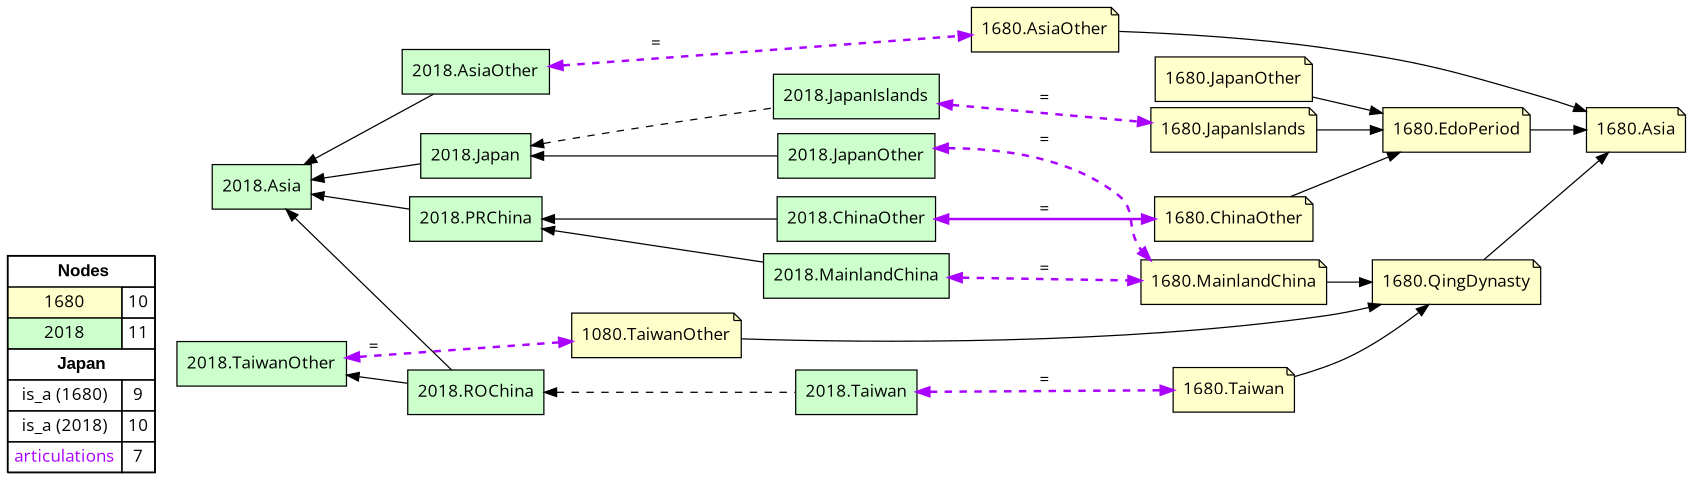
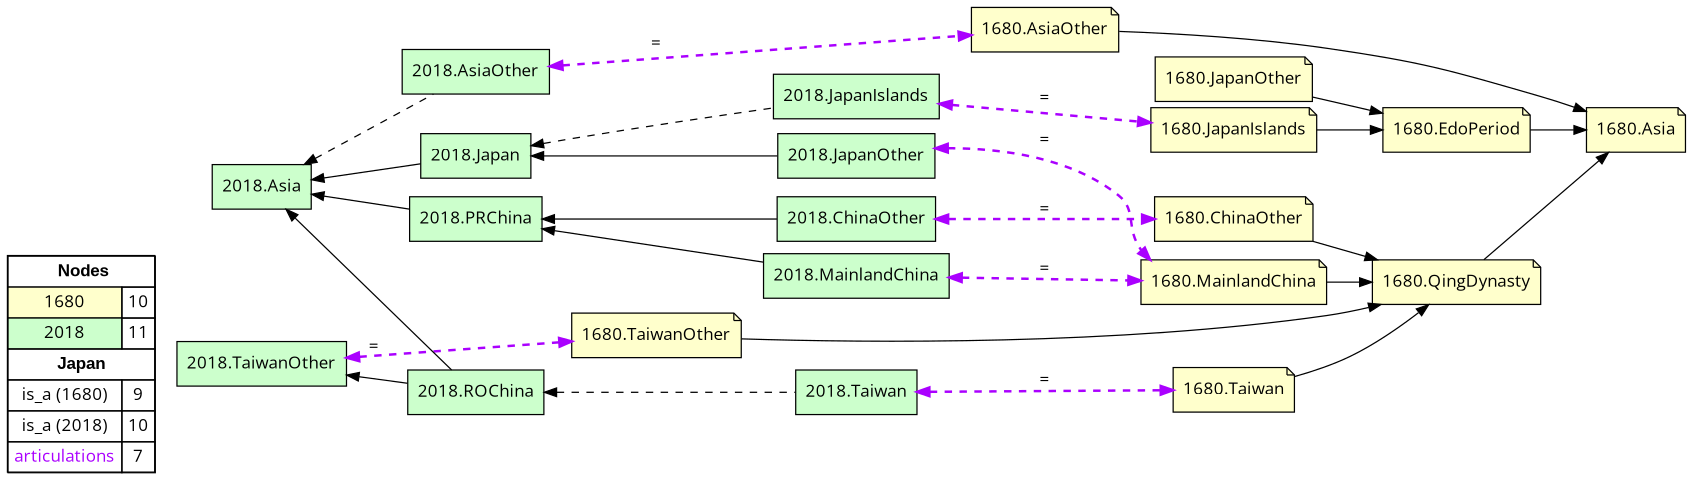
(374, 126) -> (374, 126)
(1340, 177) -> (1339, 249)
(1045, 219) -> (1045, 219)
(656, 335) -> (656, 335)
